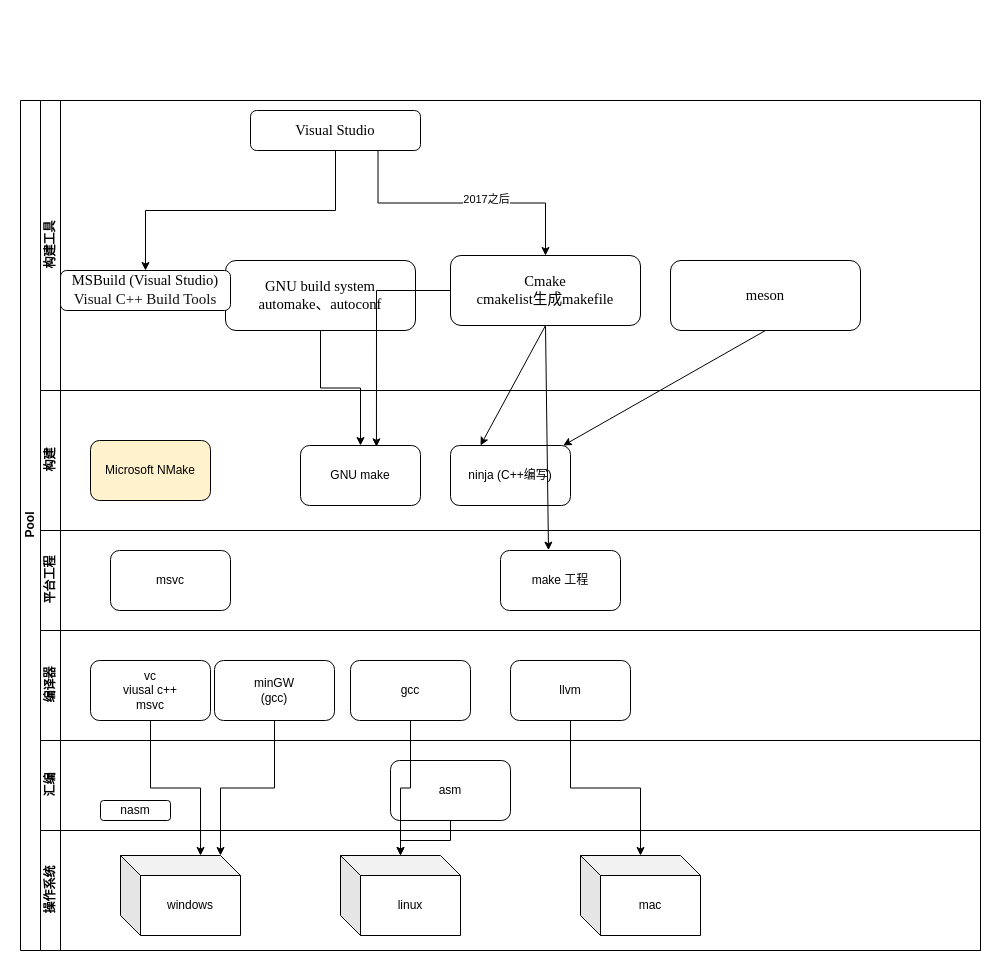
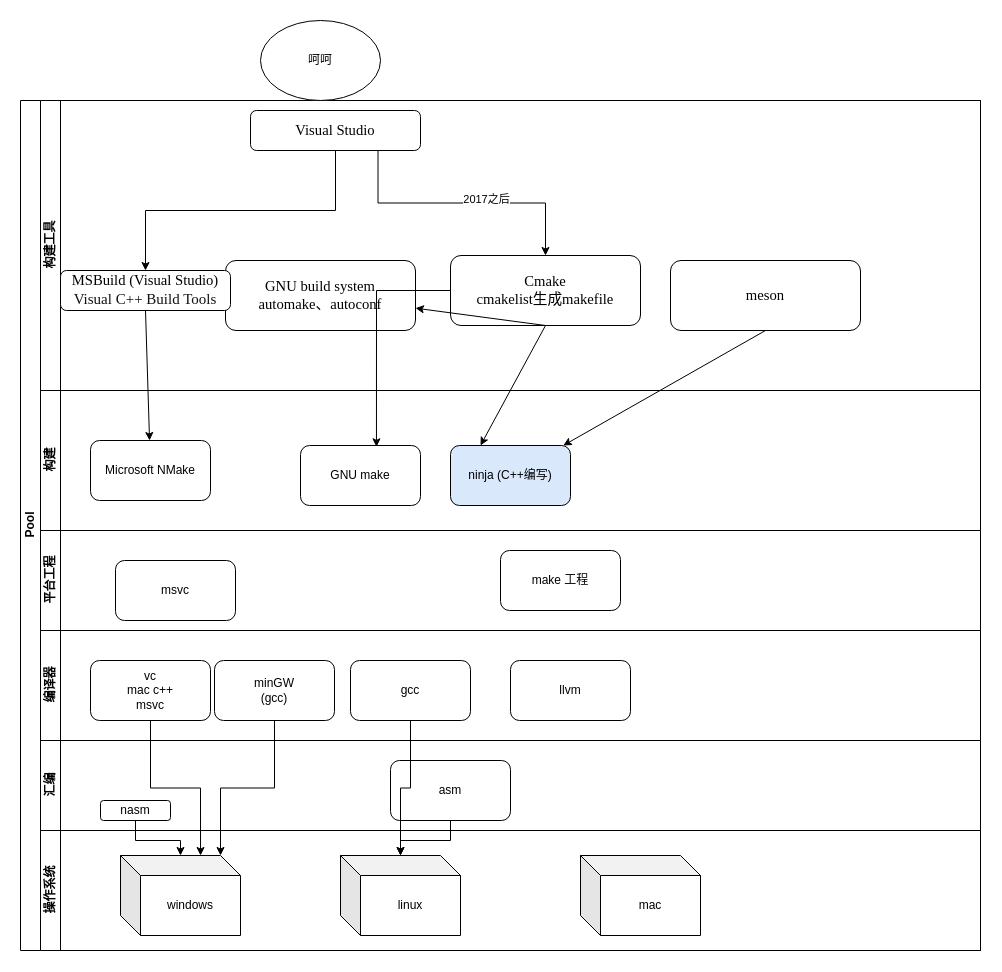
none -> (321, 61)
none -> (147, 372)
(338, 388) -> none
(547, 435) -> (484, 317)
(151, 471) -> (151, 471)
(511, 476) -> (511, 476)
(171, 581) -> (176, 591)
(151, 691) -> (151, 691)
(603, 788) -> none
none -> (152, 841)
